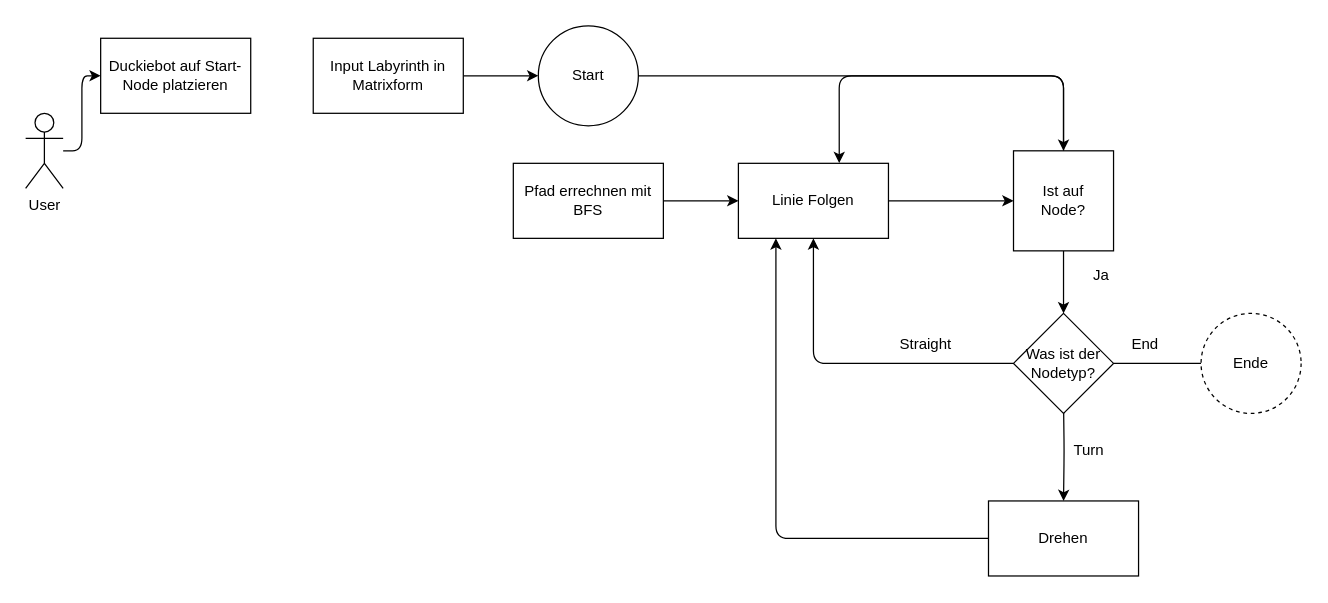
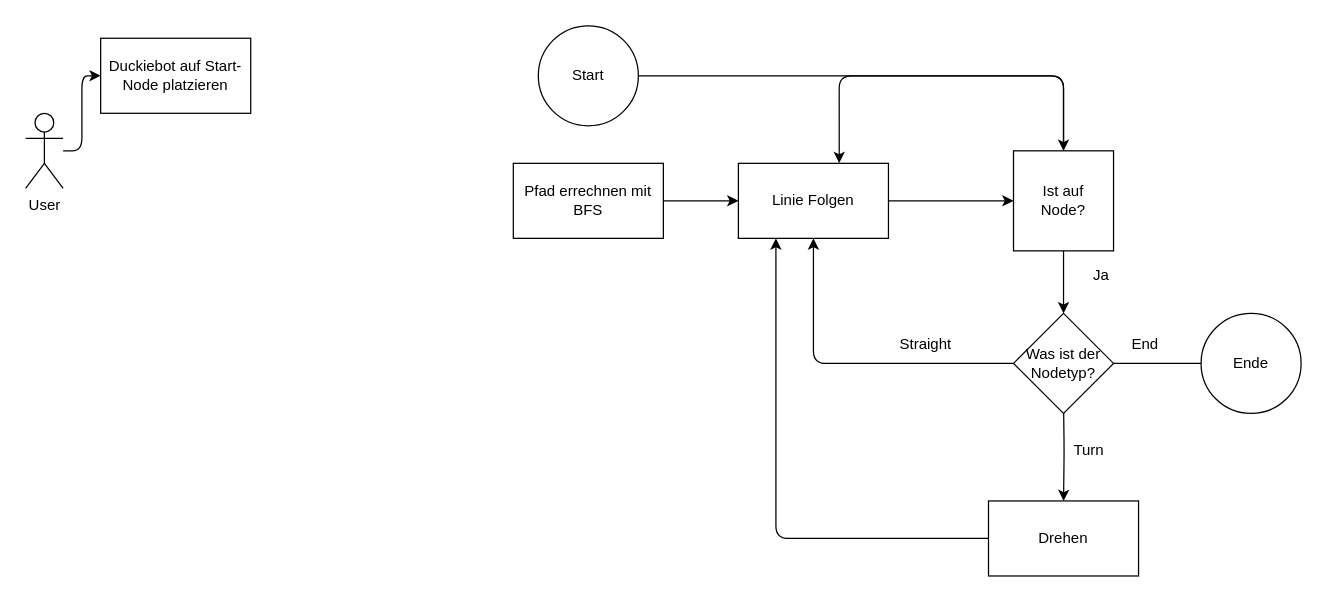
(388, 76) -> none
(496, 76) -> none
(1251, 363) -> (1251, 363)
